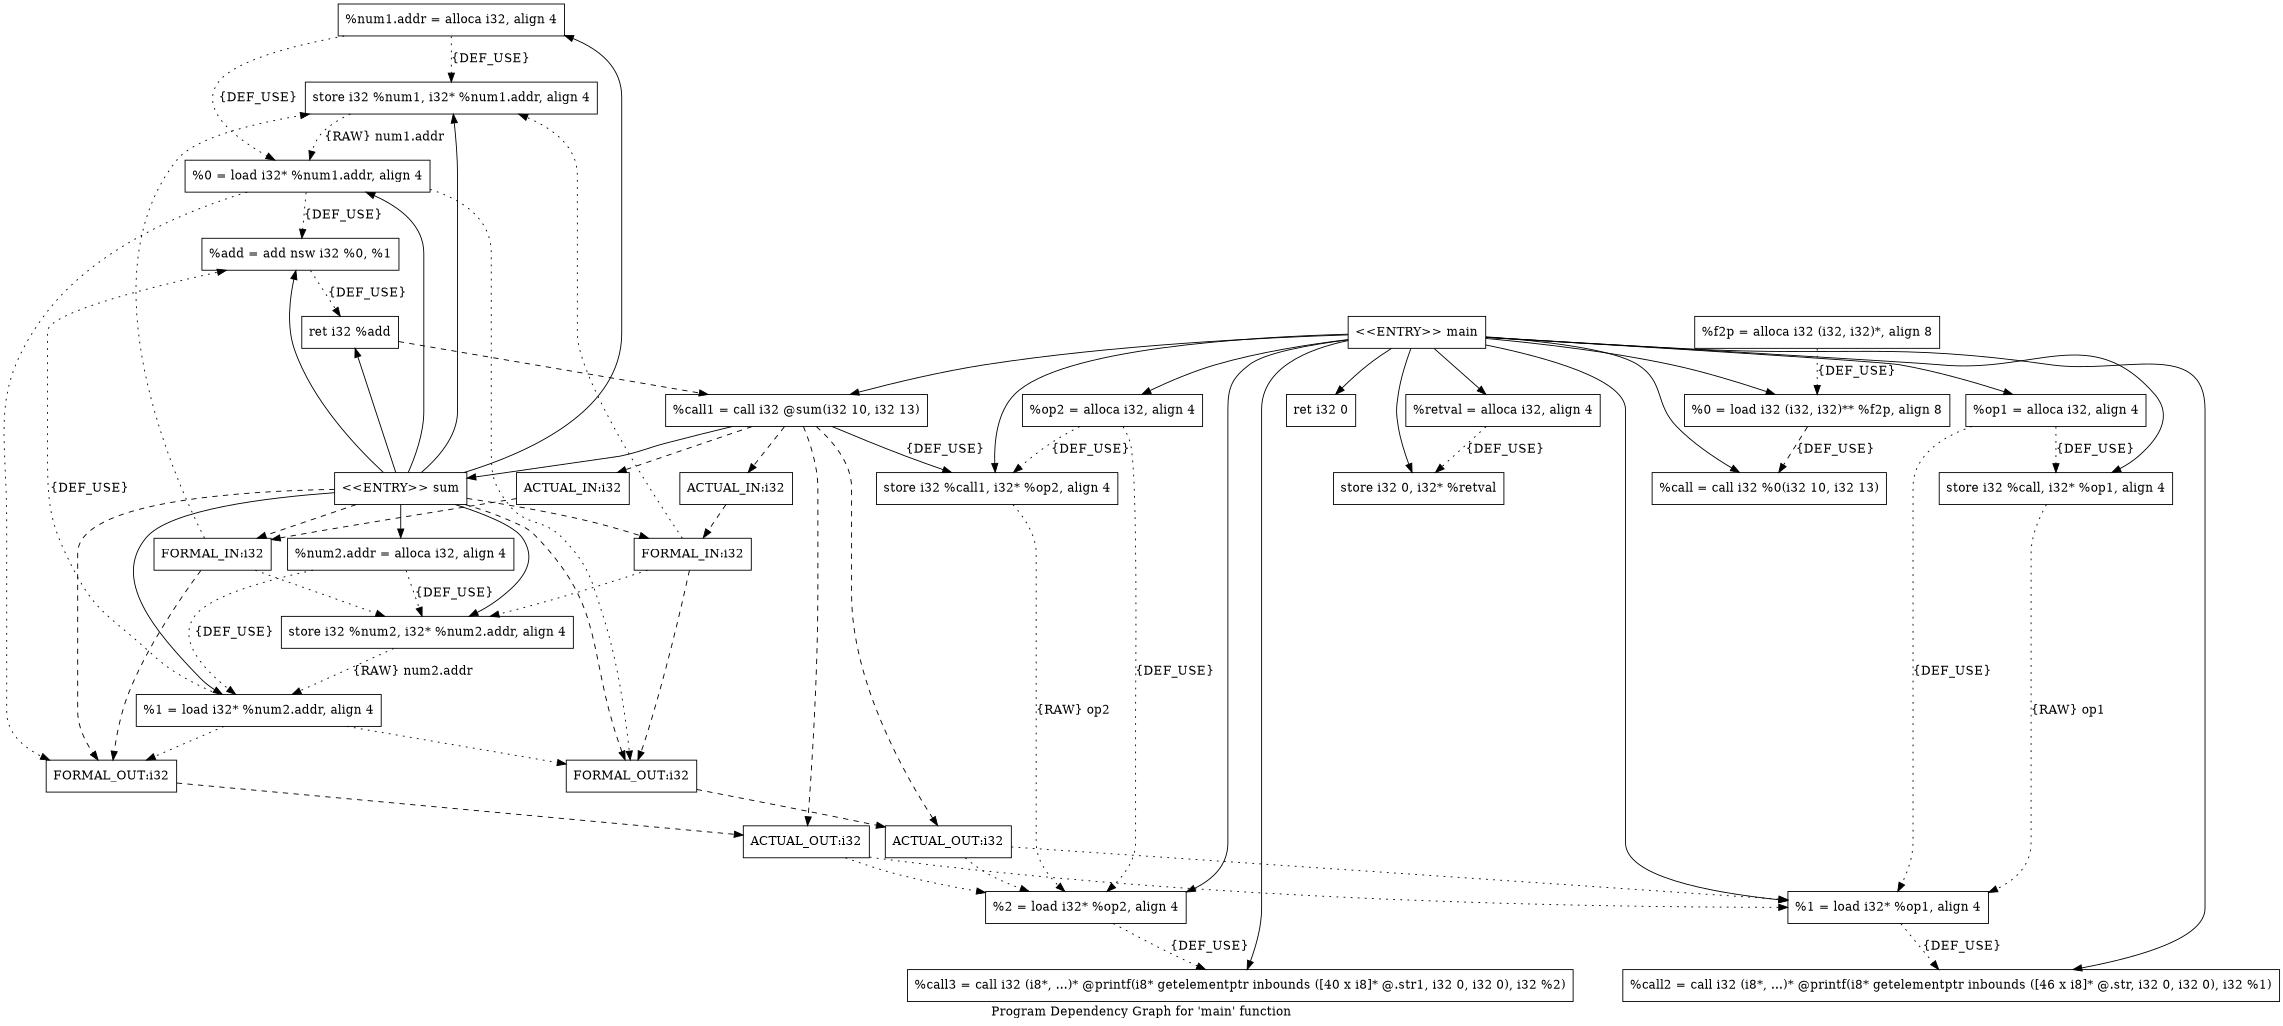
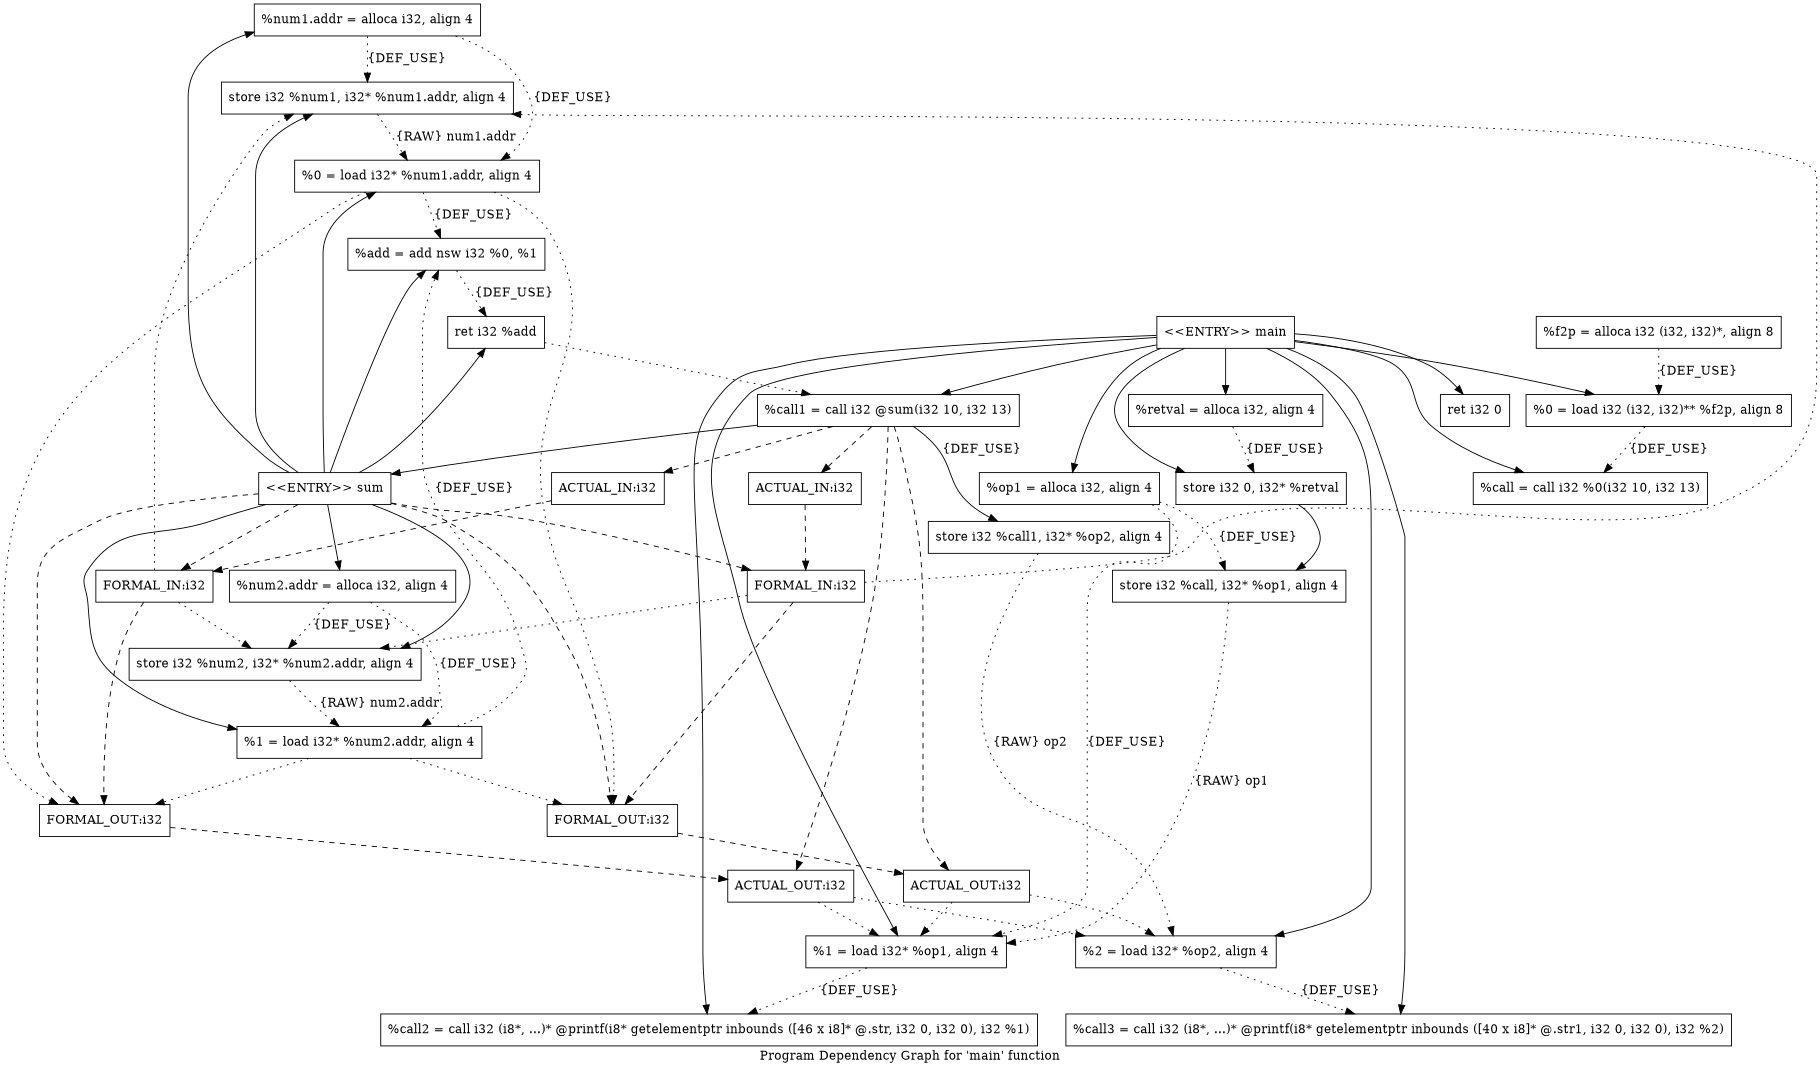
(1130, 353) -> none
(1932, 364) -> (1320, 534)
(549, 367) -> (673, 368)
(1112, 410) -> none
(1796, 446) -> (1628, 446)
